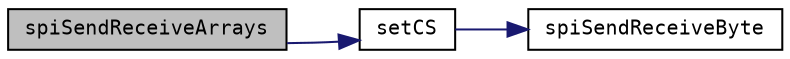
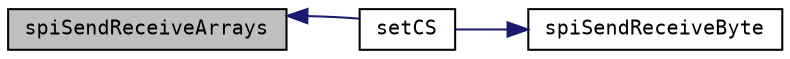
(313, 43) -> (333, 17)
